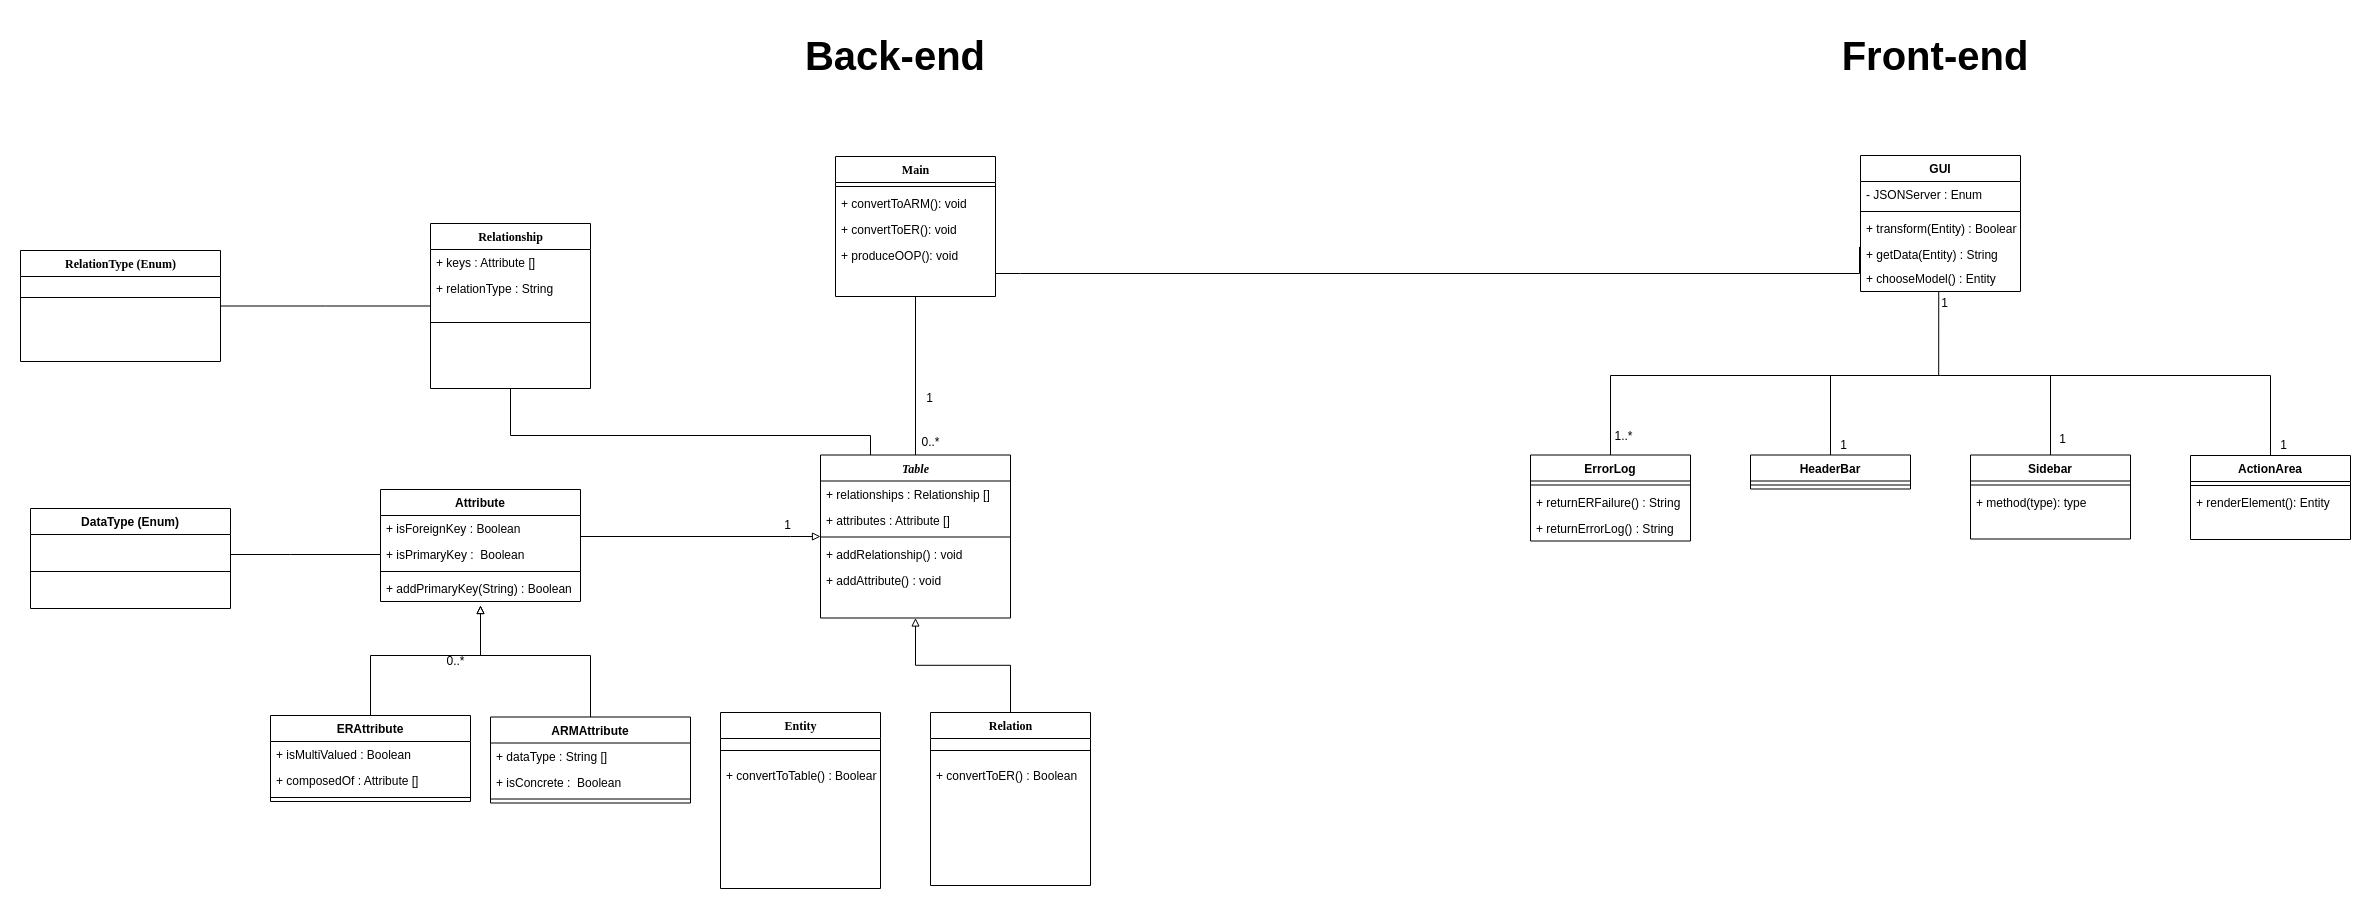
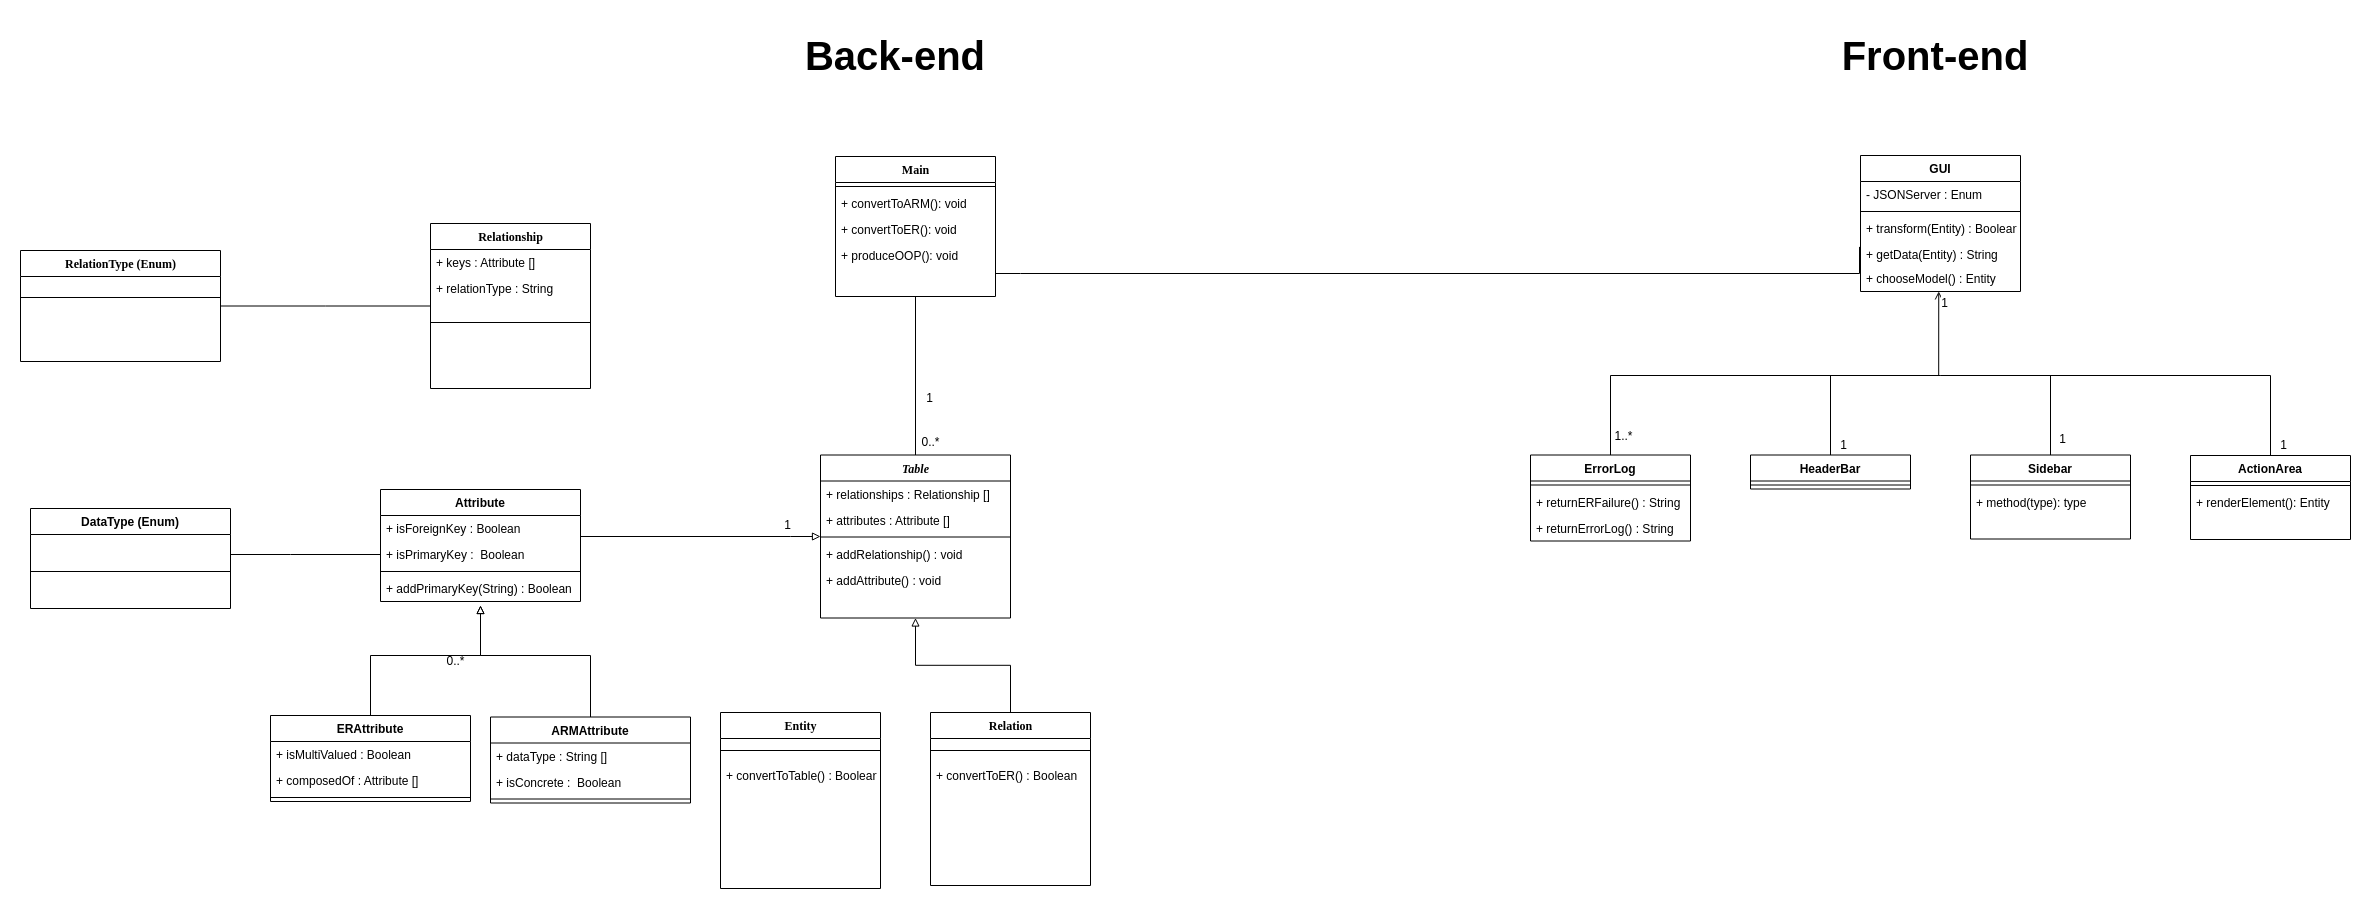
(1939, 296) -> (1939, 296)
(676, 436) -> none
